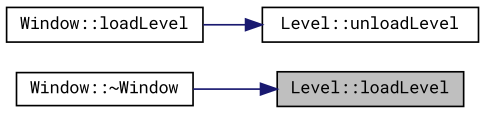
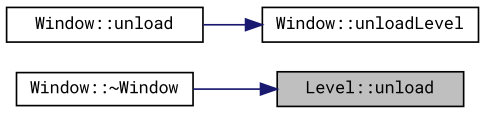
(105, 25) -> (105, 25)
(370, 25) -> (370, 25)
(370, 89) -> (370, 89)
